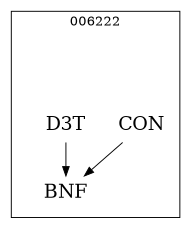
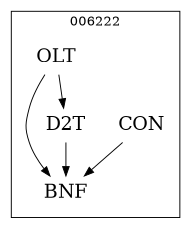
none -> (56, 57)
(66, 125) -> (66, 125)
